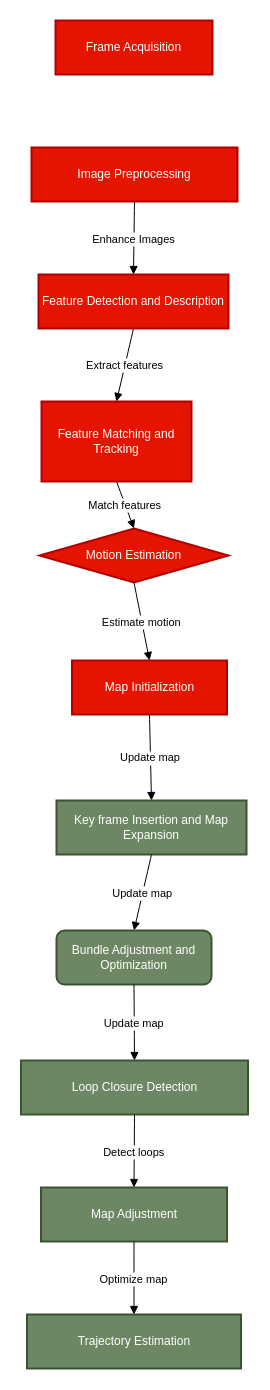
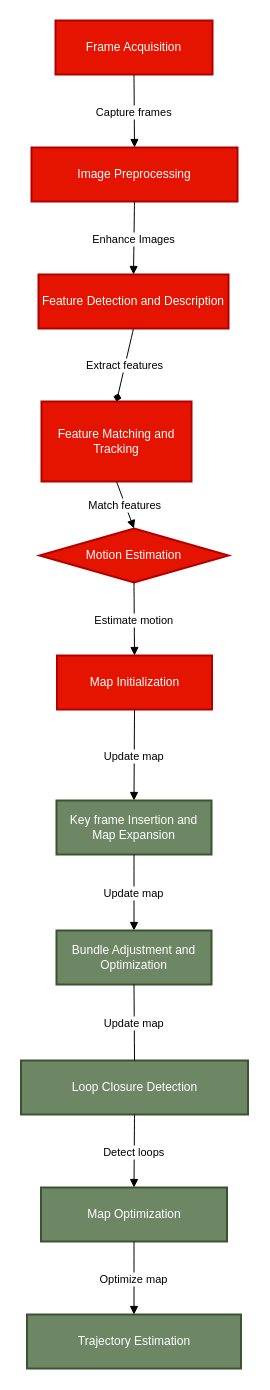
none -> (134, 106)
(119, 393) -> (119, 392)
(150, 688) -> (135, 683)
(152, 828) -> (134, 828)
(134, 958) -> (134, 958)
(134, 1051) -> (134, 1054)
(135, 1215) -> (135, 1215)
